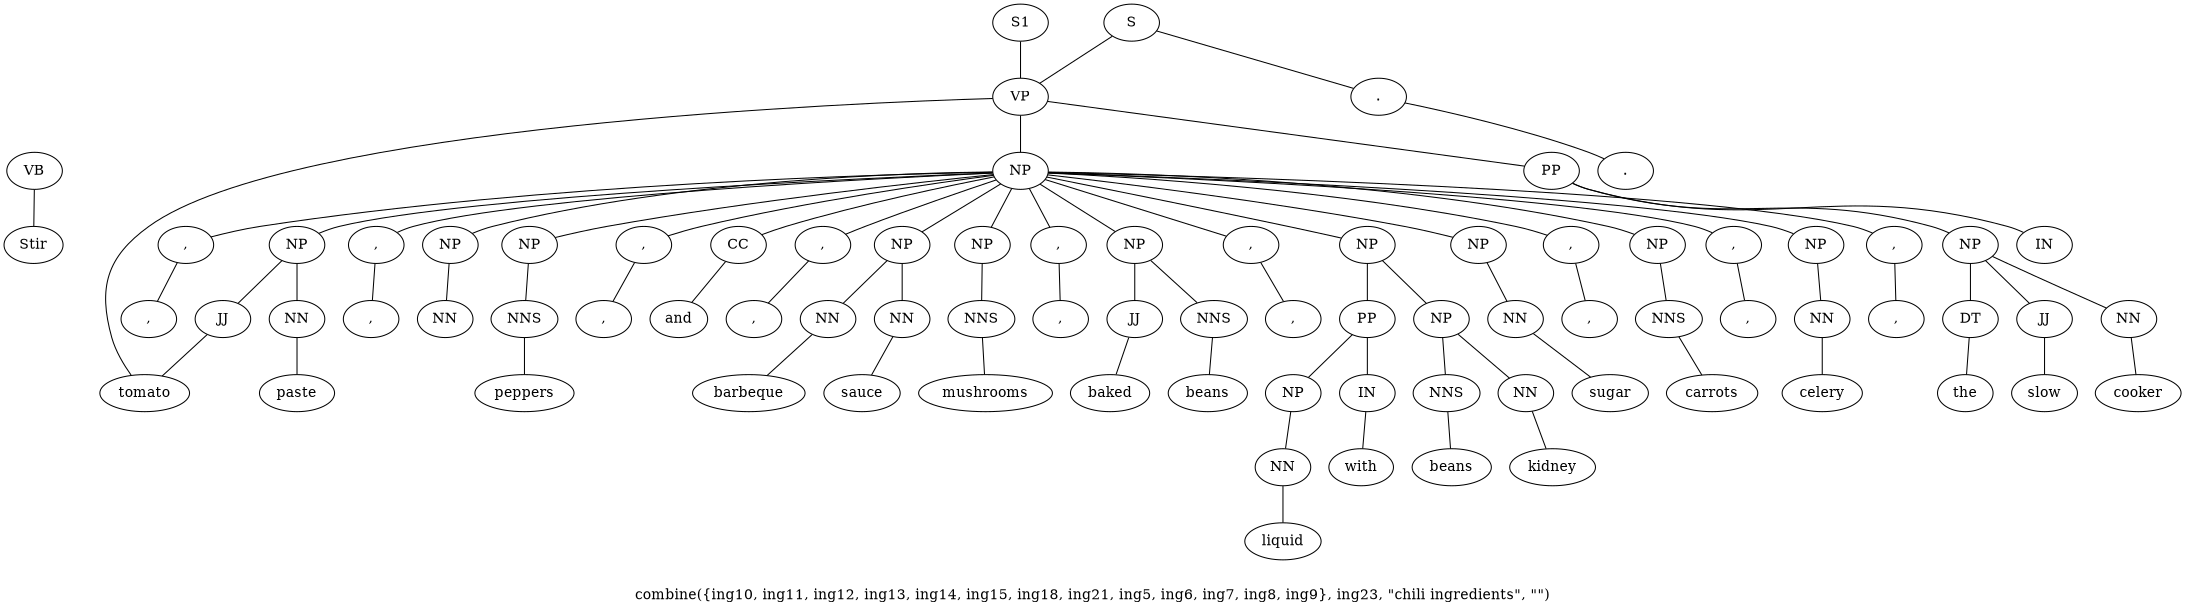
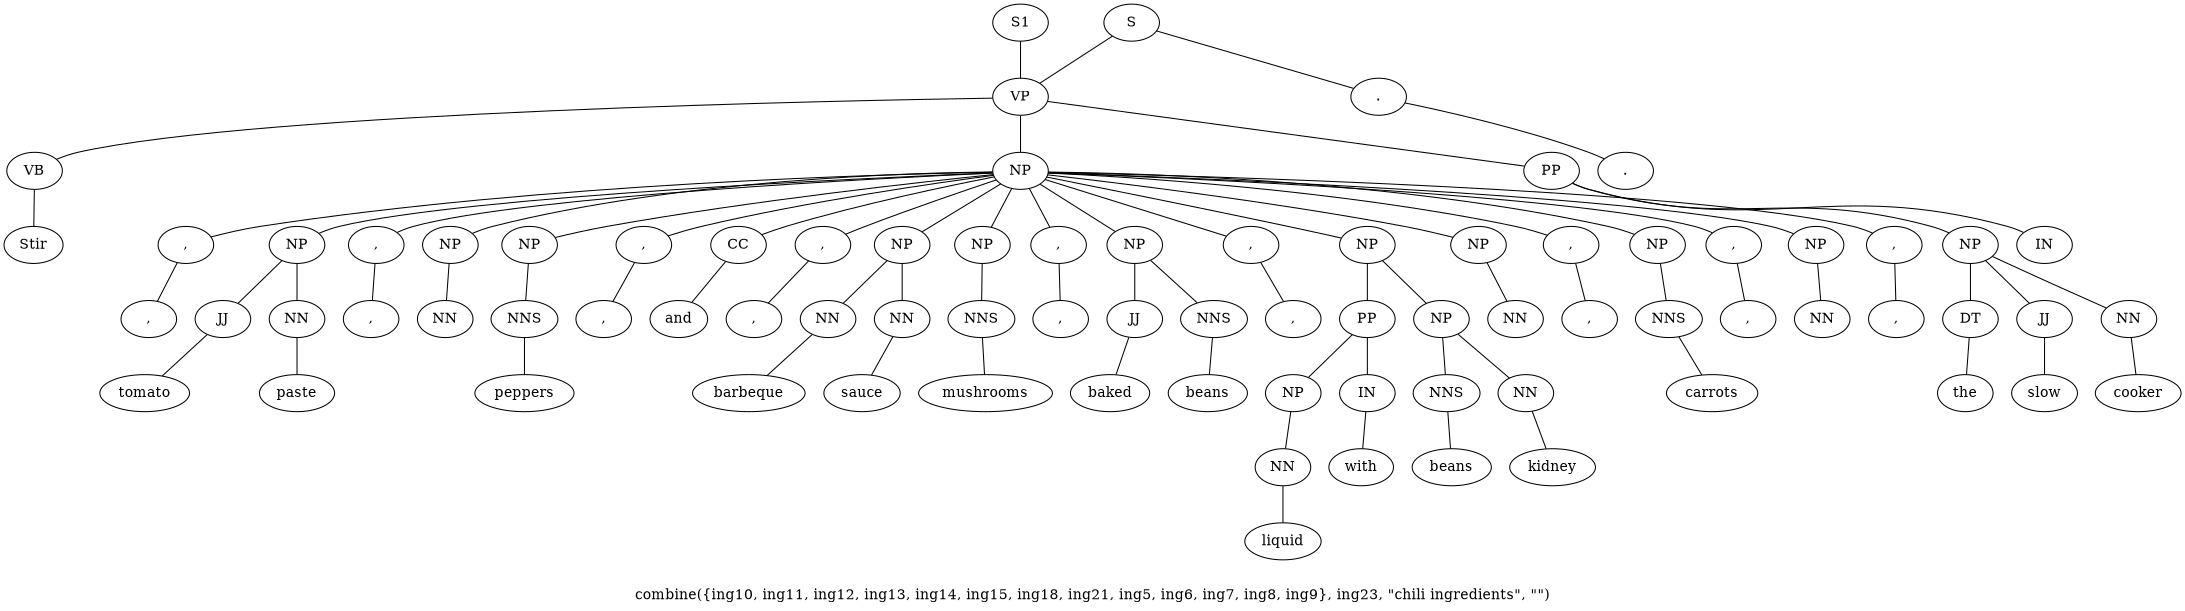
(480, 138) -> (523, 112)
(1610, 393) -> none
(1822, 393) -> none
